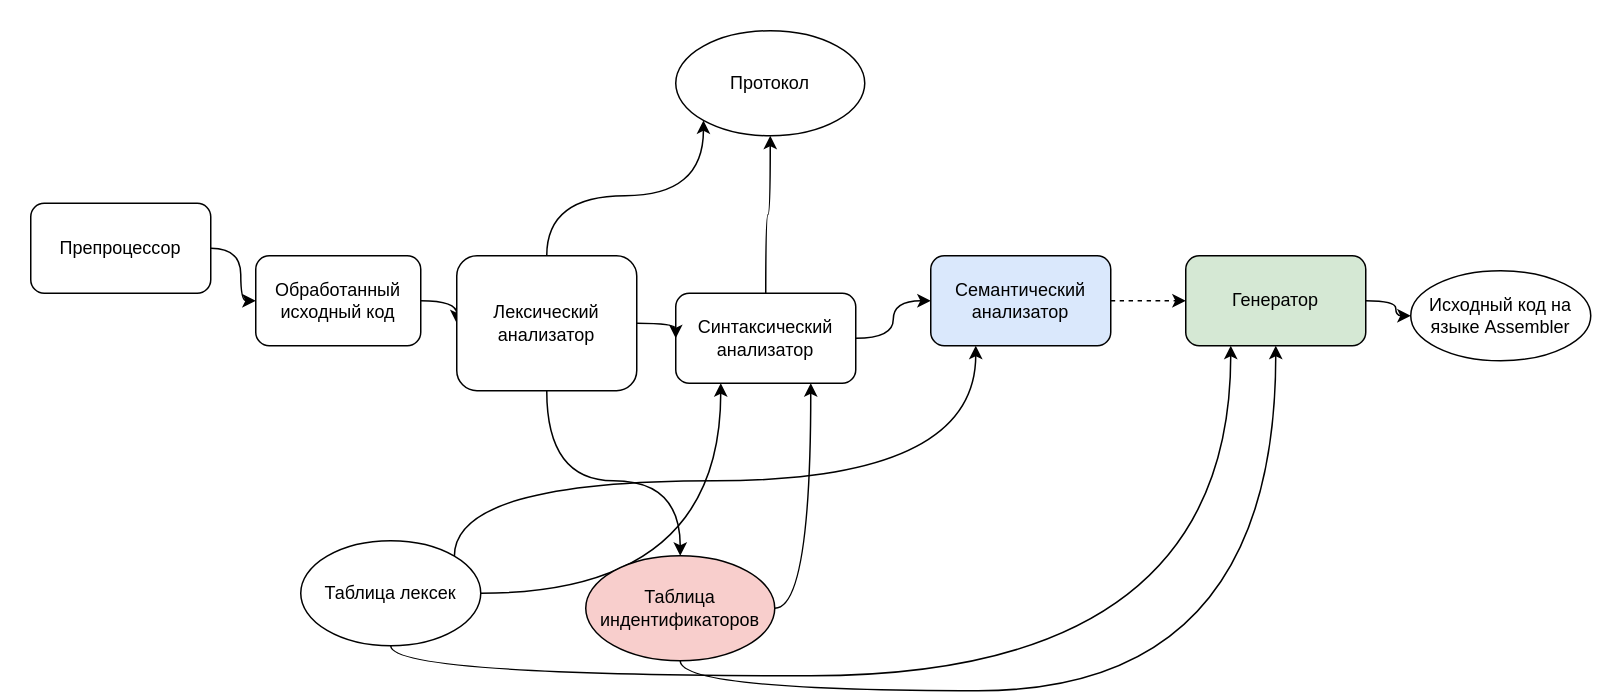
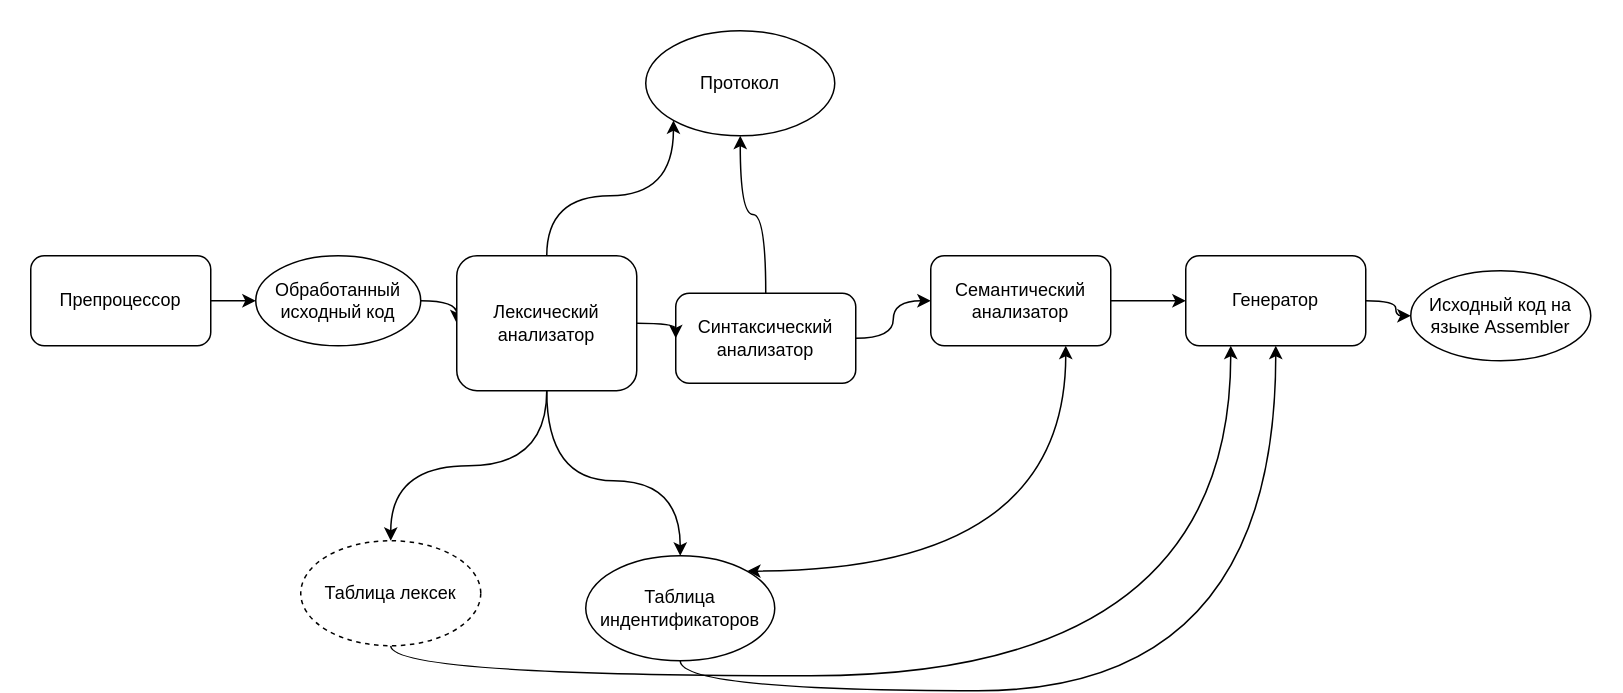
(770, 83) -> (740, 83)
(121, 248) -> (121, 301)
(338, 301) -> (338, 301)
(1021, 301) -> (1021, 301)
(1145, 301) -> (1145, 301)
(1276, 301) -> (1276, 301)
(712, 461) -> none
none -> (462, 466)
(837, 471) -> none
(807, 505) -> none
none -> (965, 531)
(391, 593) -> (391, 593)
(680, 608) -> (680, 608)
